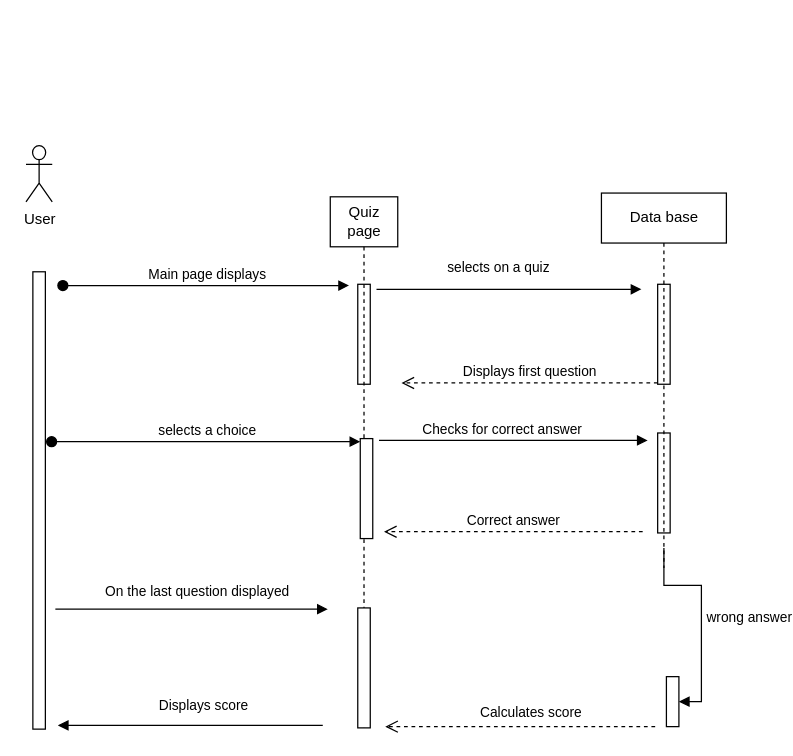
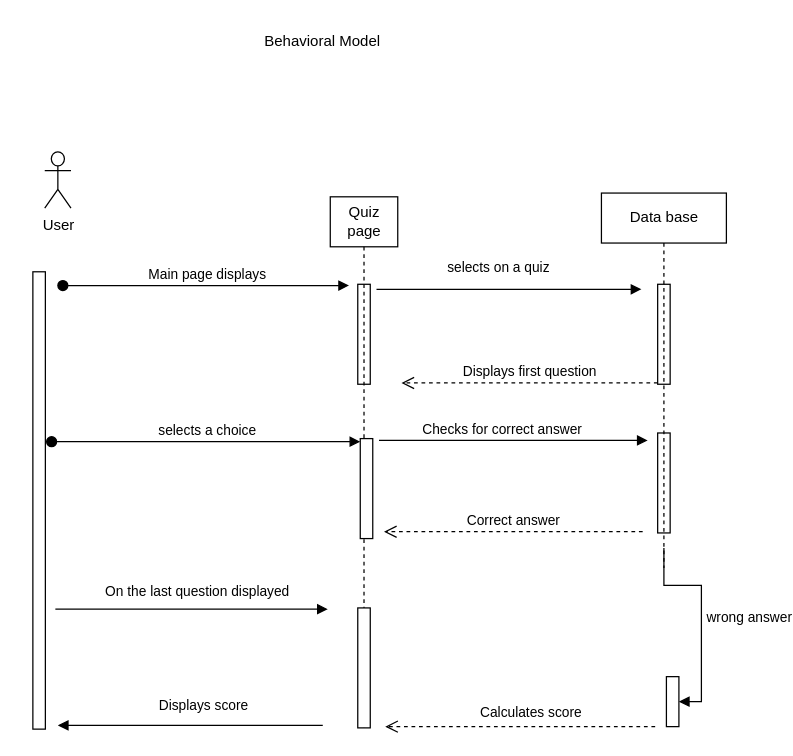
none -> (322, 42)
(39, 174) -> (58, 180)
